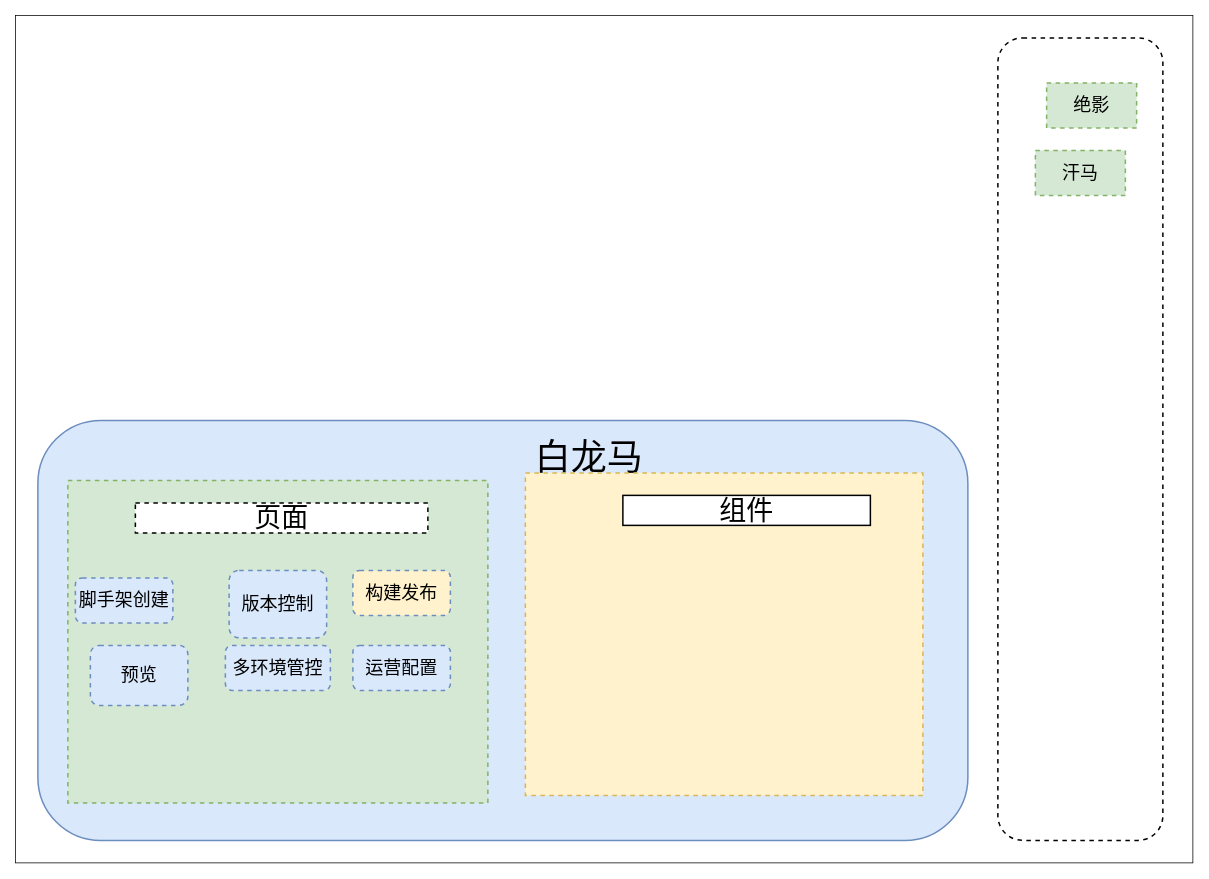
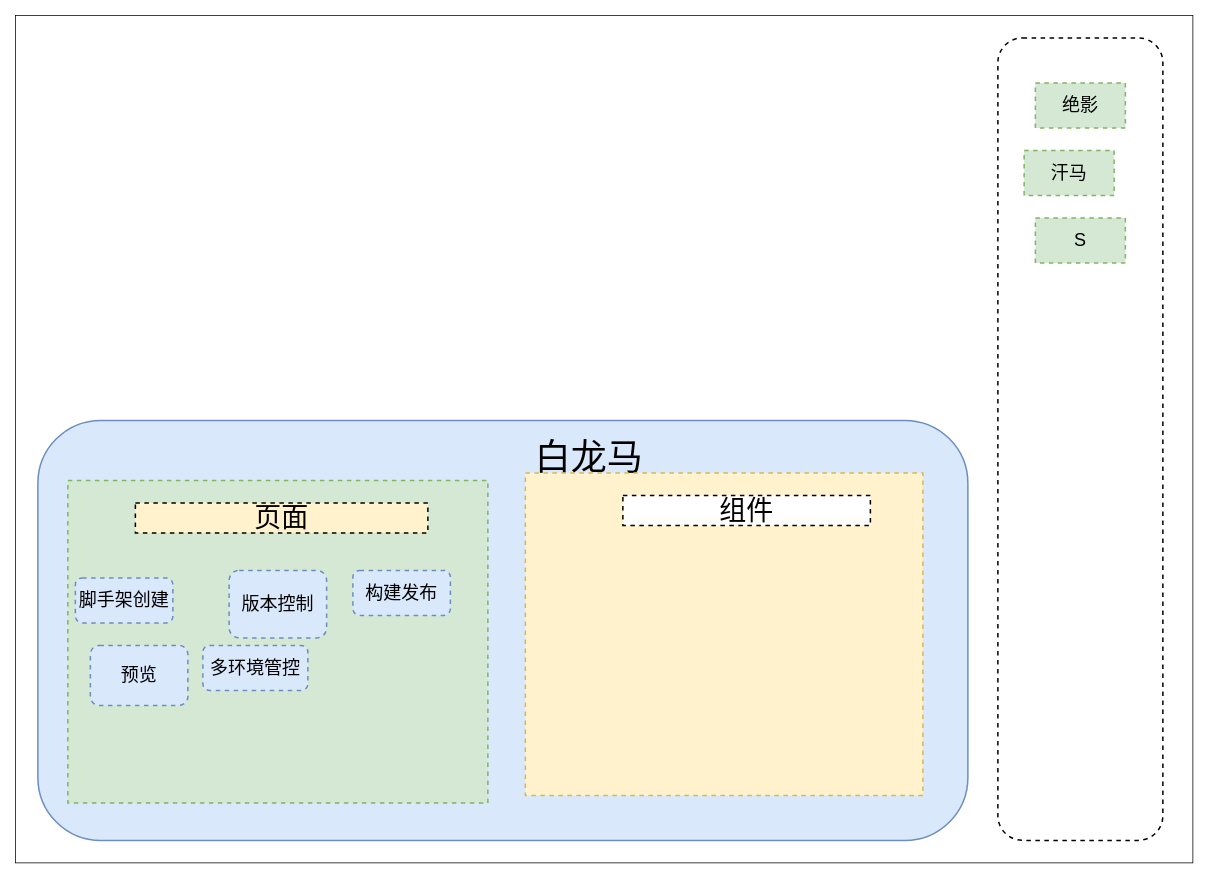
(1092, 105) -> (1080, 105)
(1080, 173) -> (1069, 173)
none -> (1080, 240)
(747, 510) -> (747, 510)
(282, 518) -> (282, 518)
(402, 593) -> (402, 593)
(278, 668) -> (255, 668)
(402, 668) -> none
